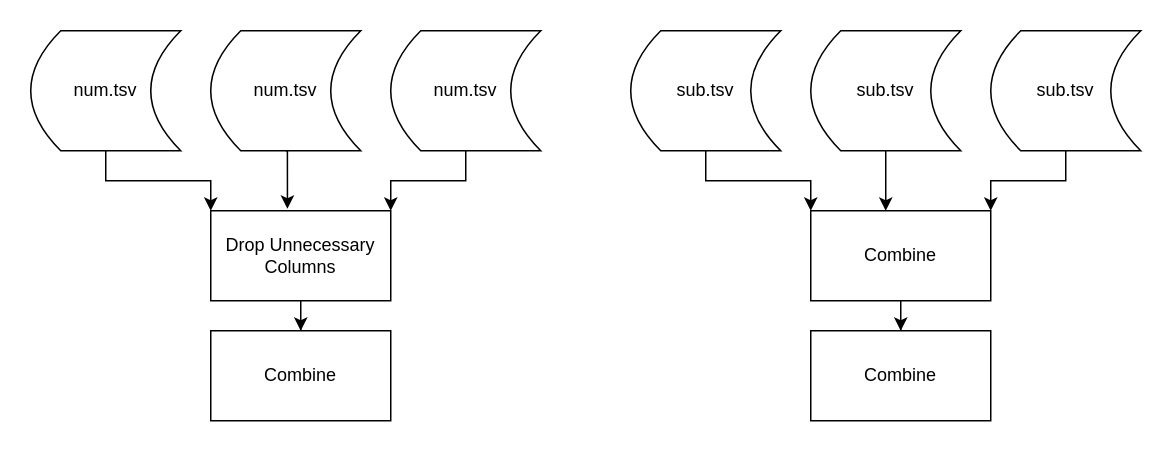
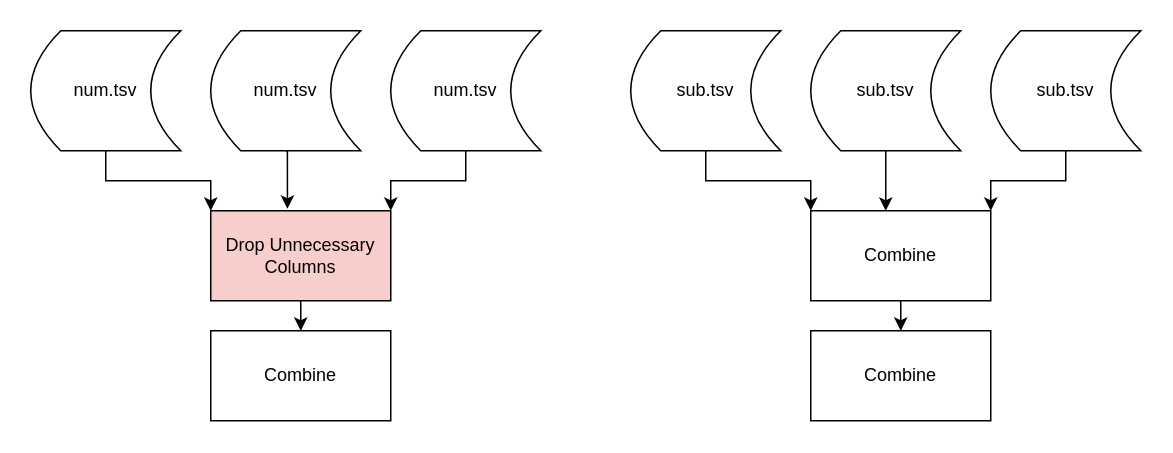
(301, 256) -> (301, 256)
